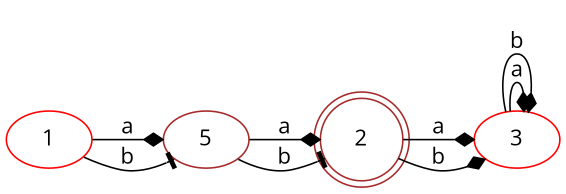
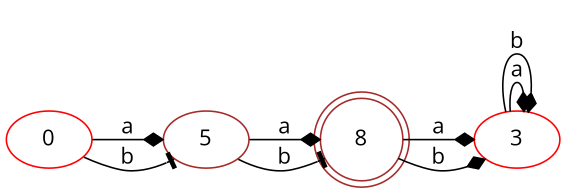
(49, 140) -> (49, 140)
(362, 140) -> (362, 140)
